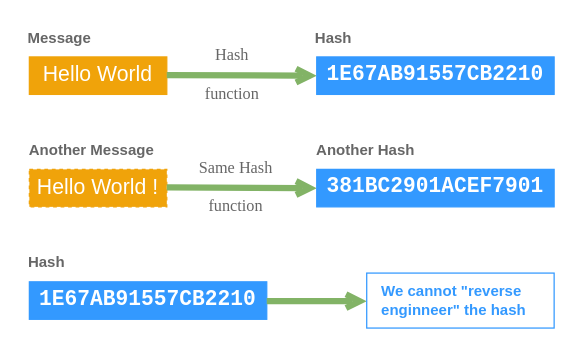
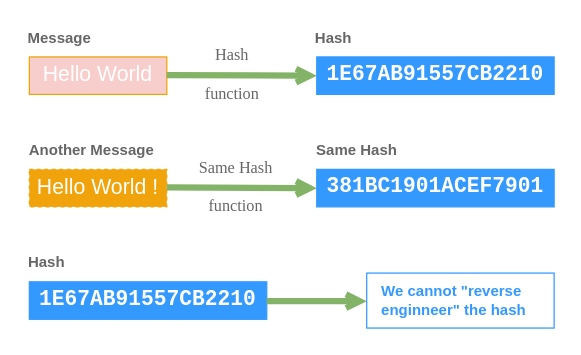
(98, 76) -> (98, 76)
(365, 151) -> (353, 151)
(436, 188) -> (436, 188)
